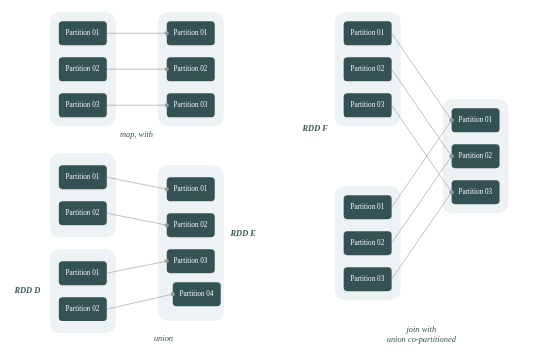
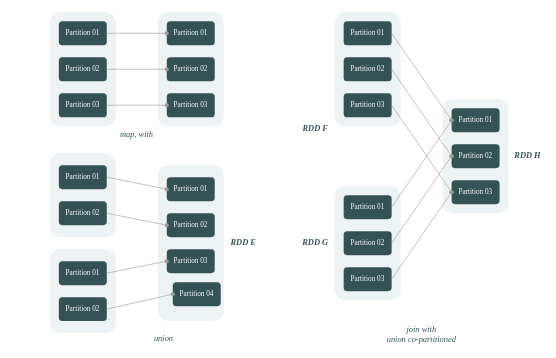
none -> (528, 156)
(243, 234) -> (243, 243)
none -> (315, 243)
(27, 291) -> none
